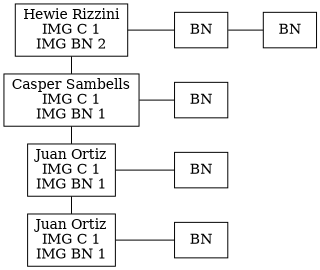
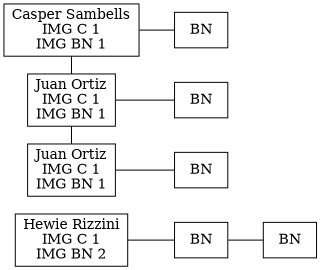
(71, 65) -> none
